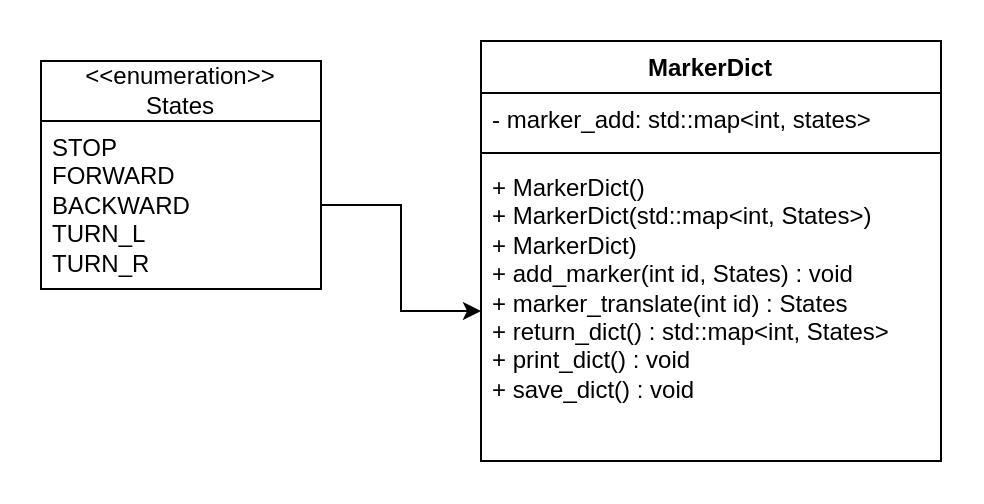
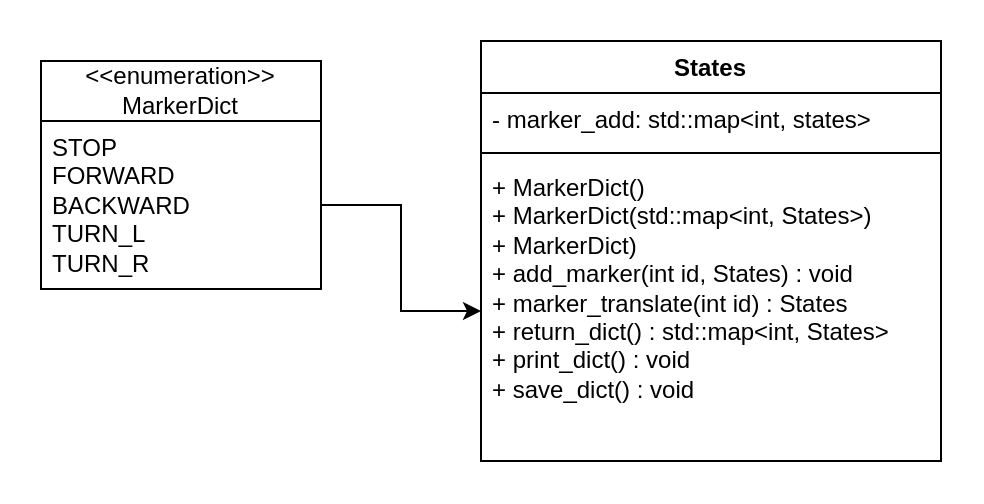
(711, 69) -> (711, 69)
(181, 91) -> (181, 91)
